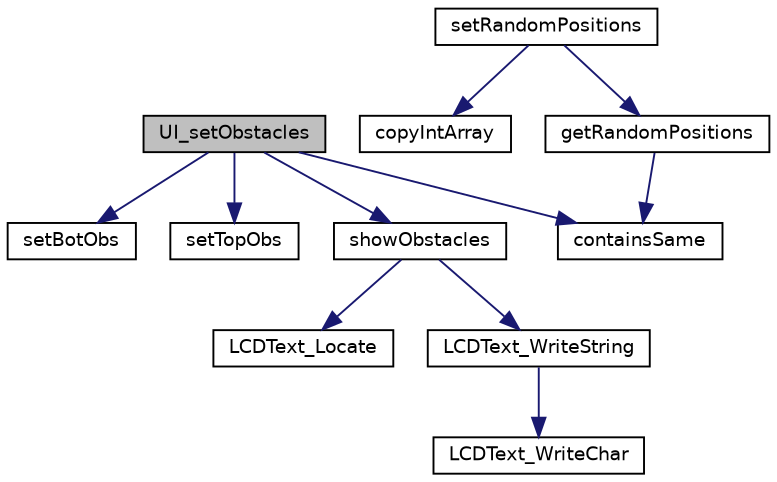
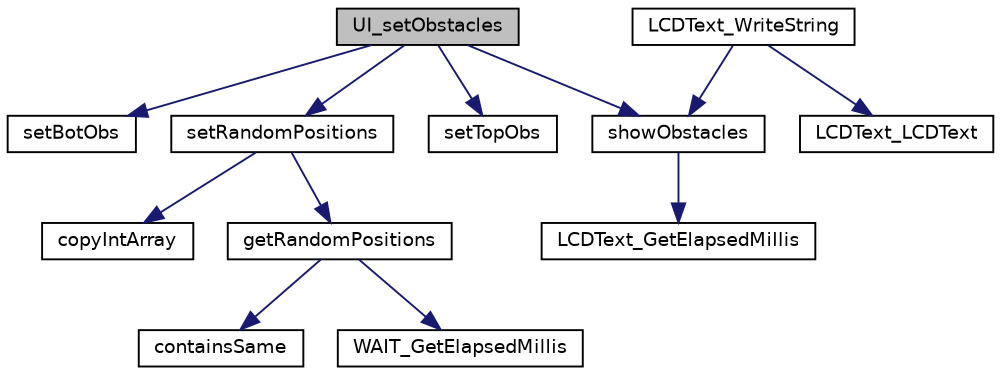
(428, 185) -> (363, 75)
(472, 288) -> (716, 72)
(303, 348) -> (678, 241)
none -> (460, 348)
(539, 456) -> (897, 134)
